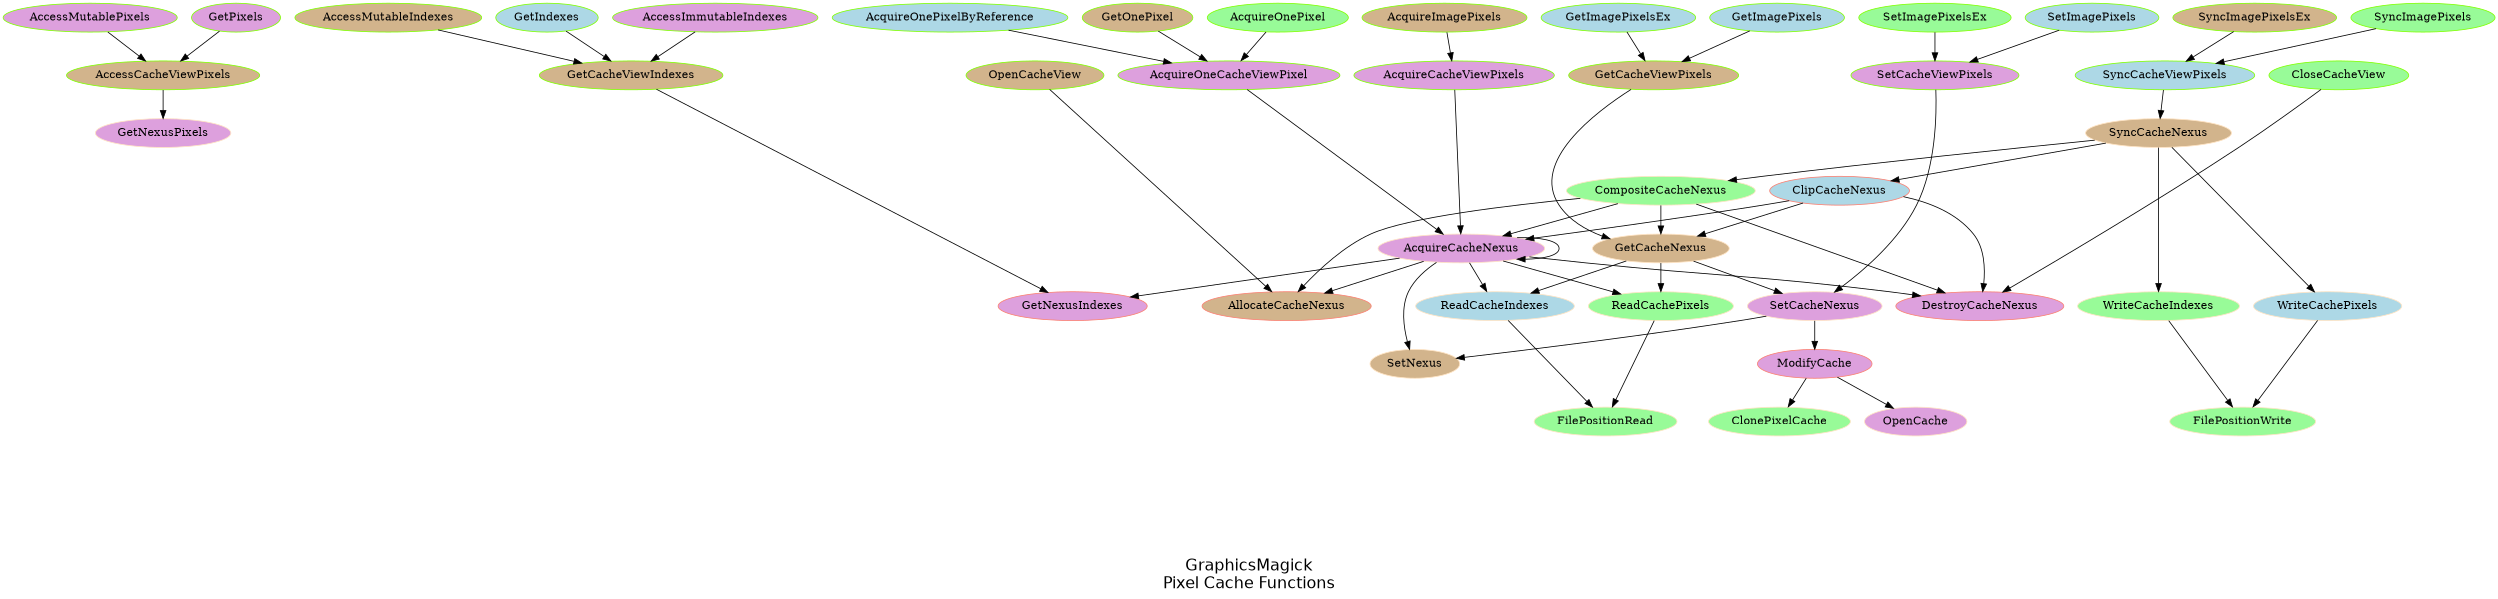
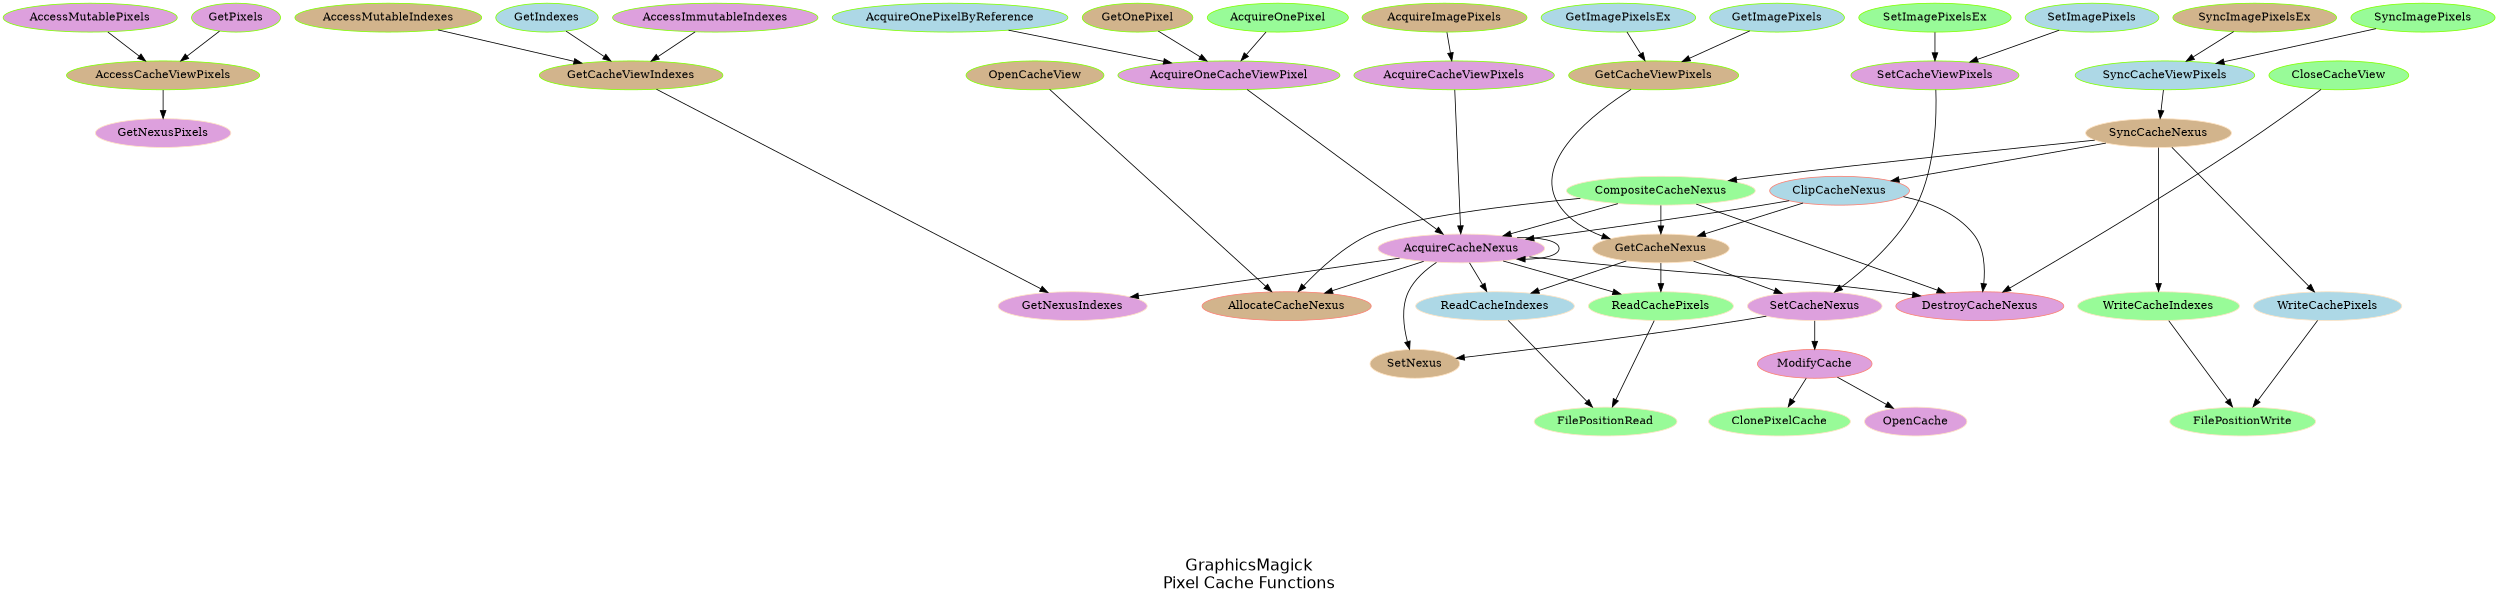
(1073, 306) -> (1073, 306)
